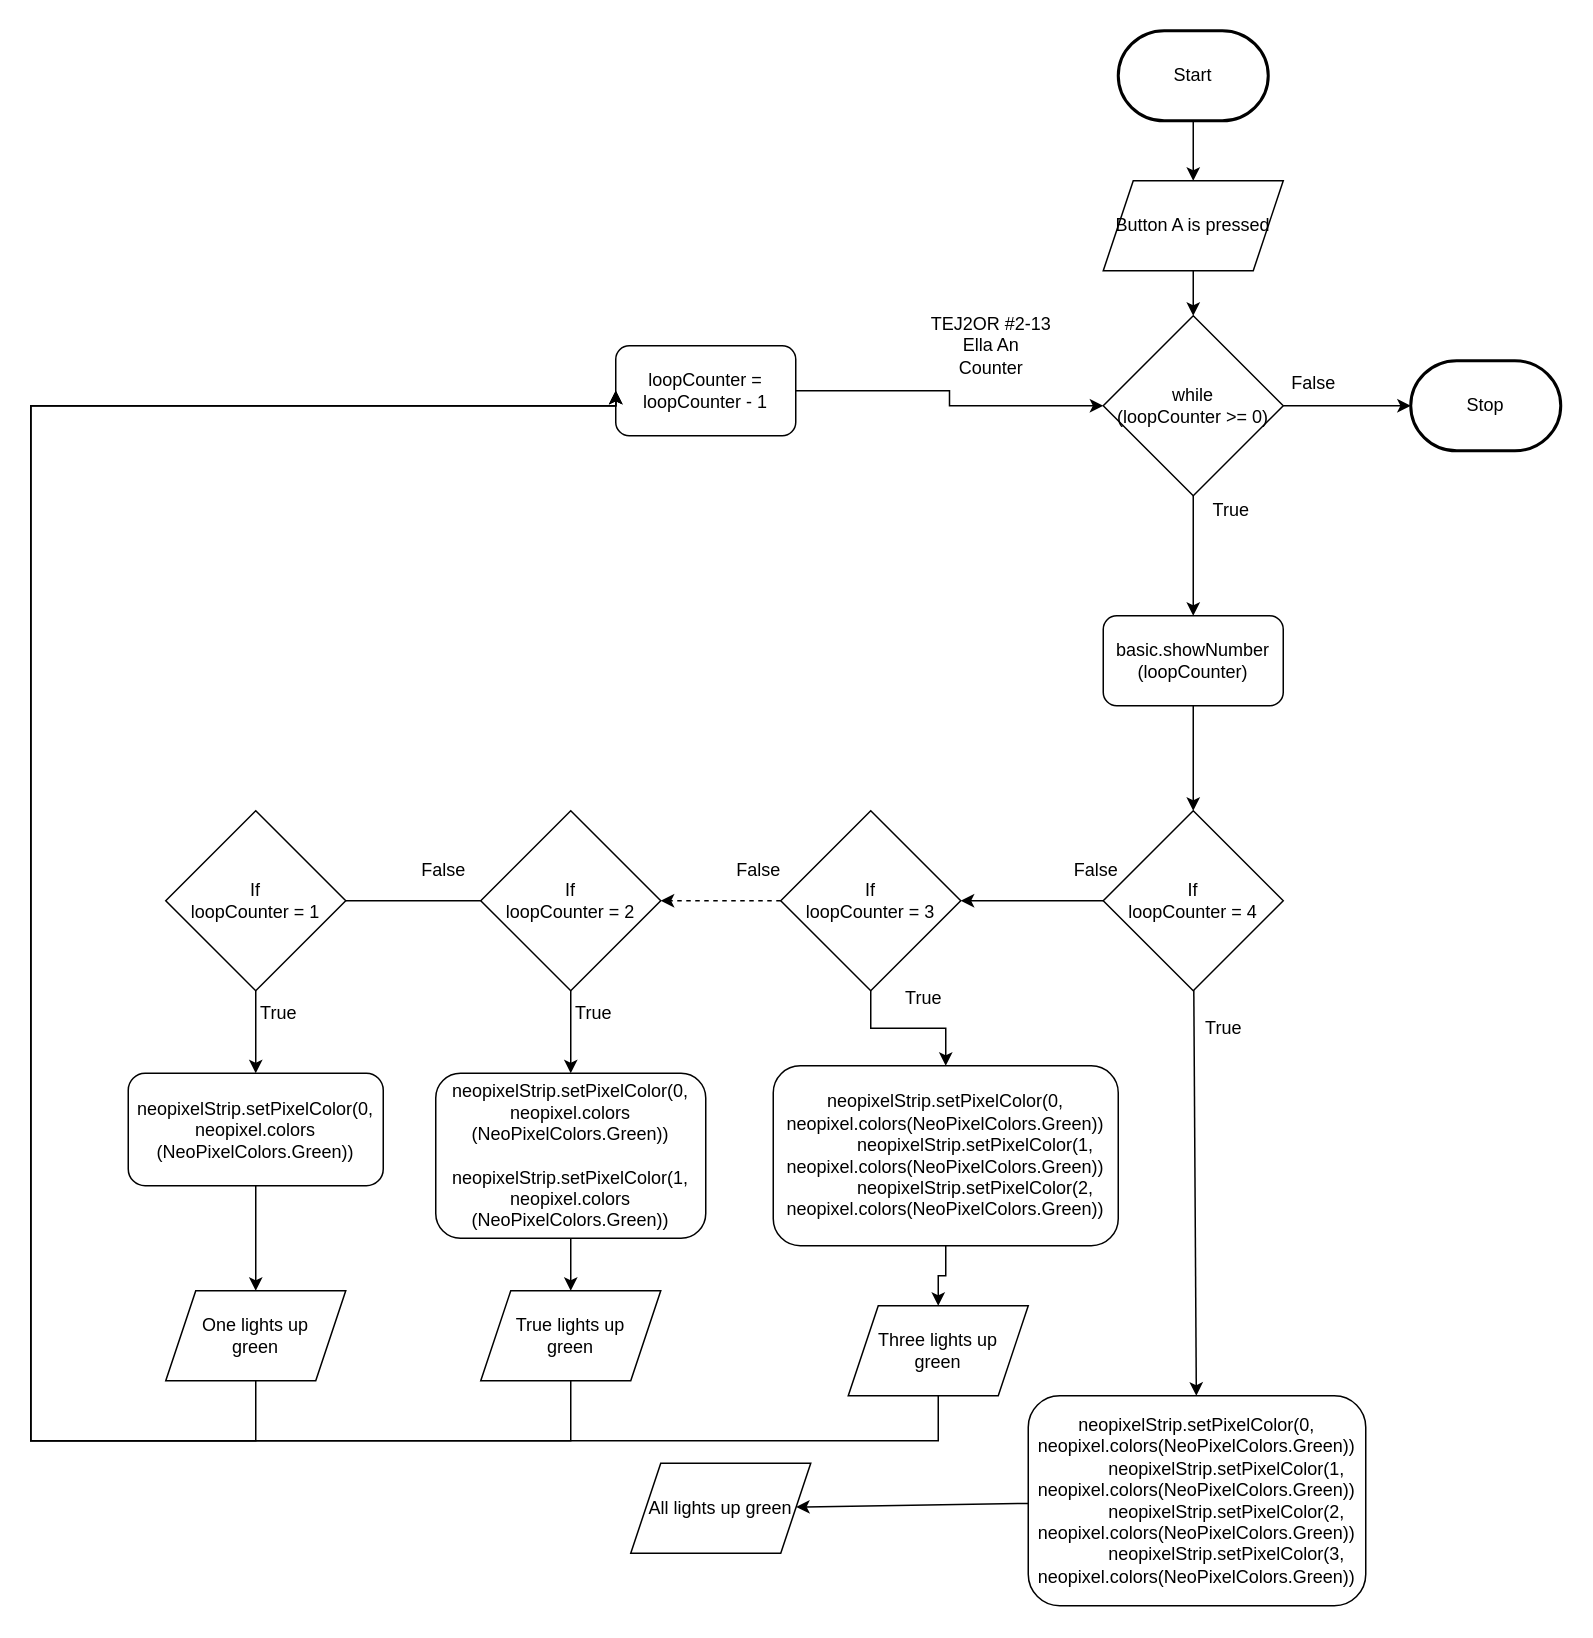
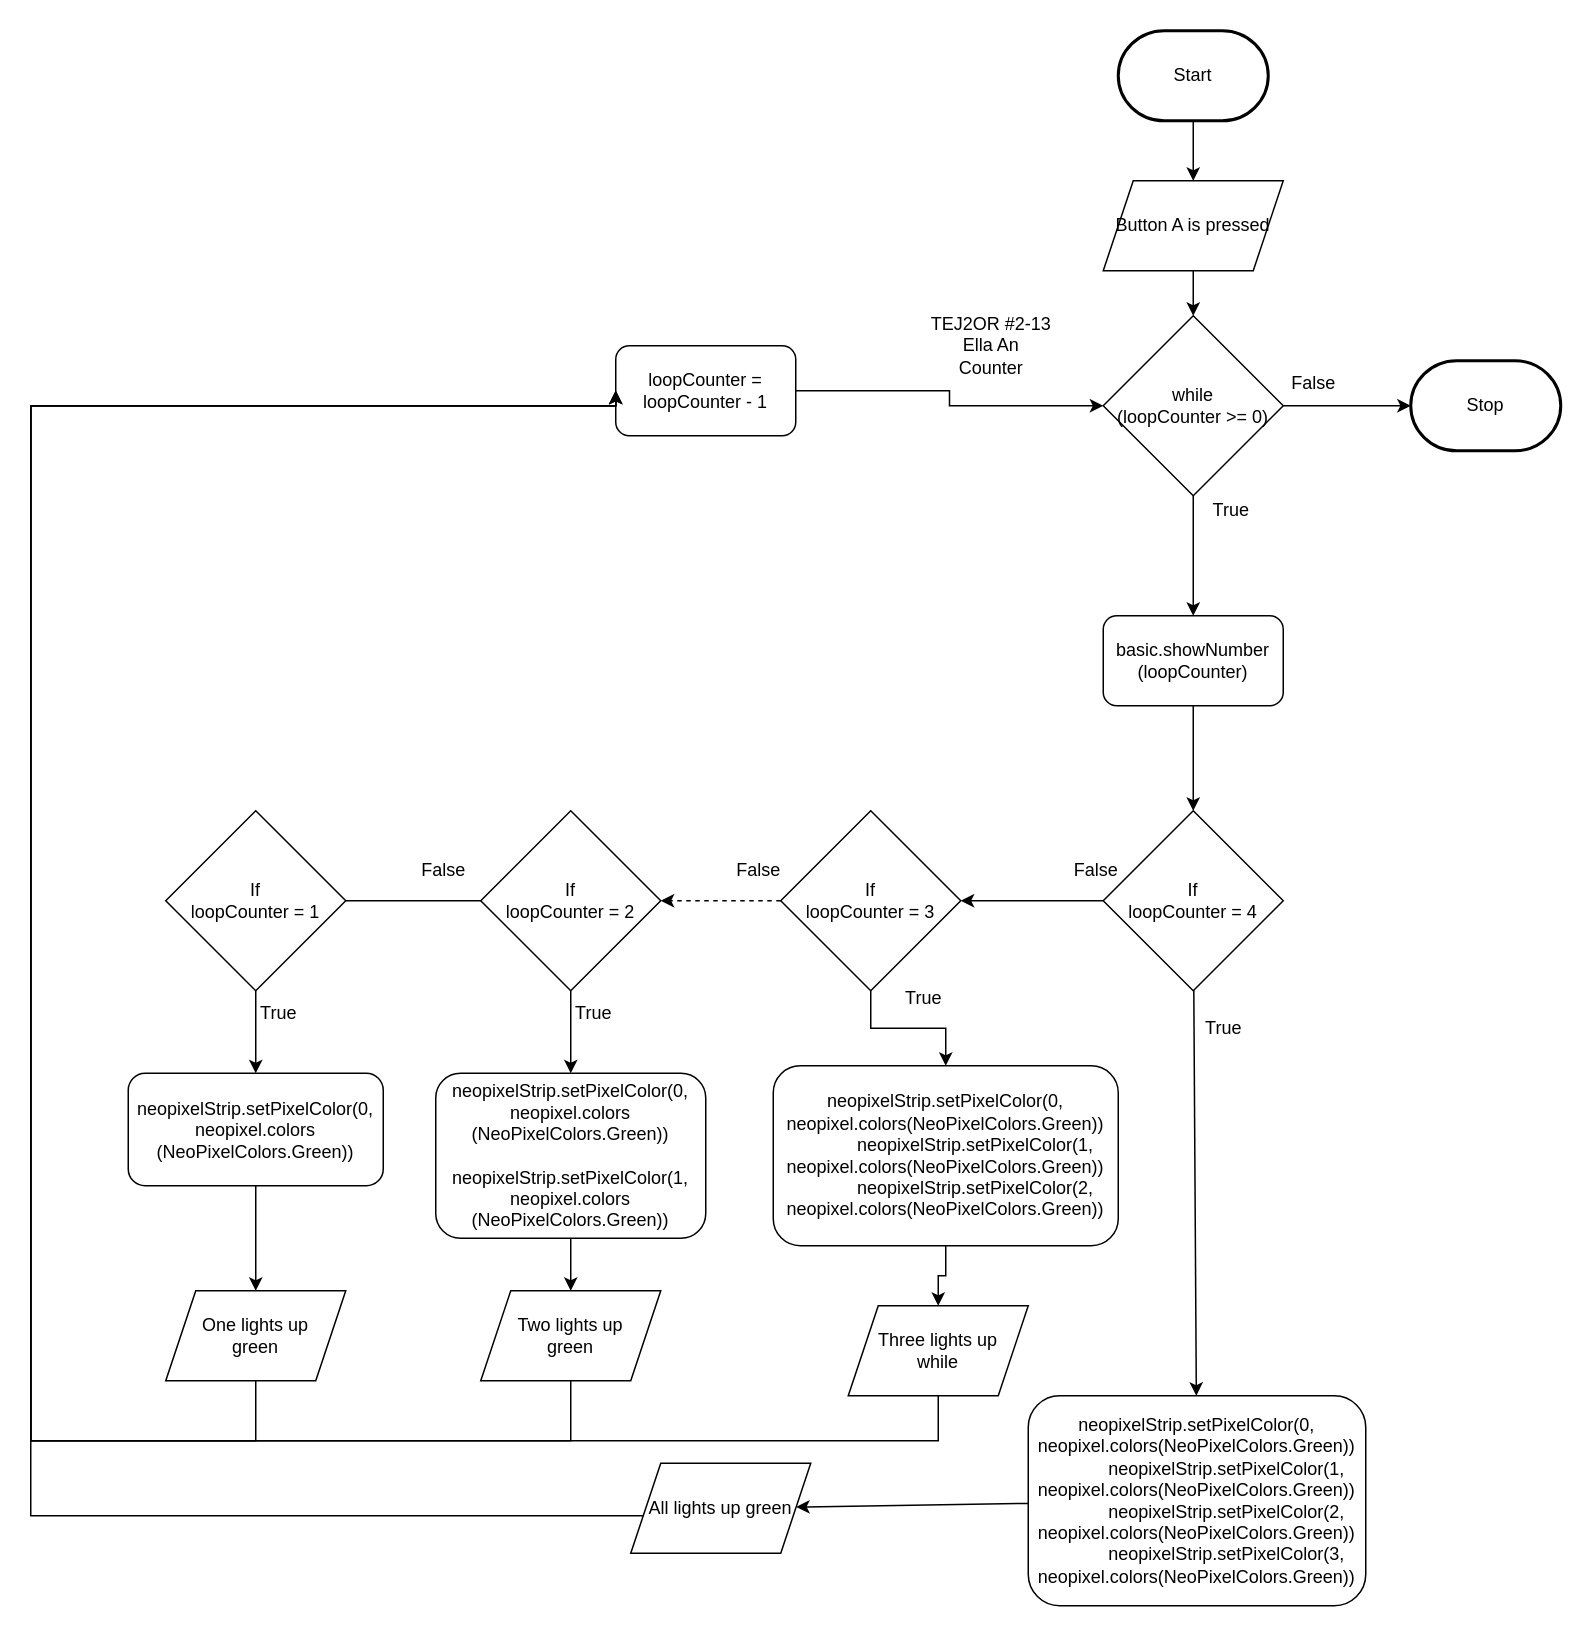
(571, 1336) -> (571, 1336)
(938, 1351) -> (938, 1351)
none -> (301, 1516)
